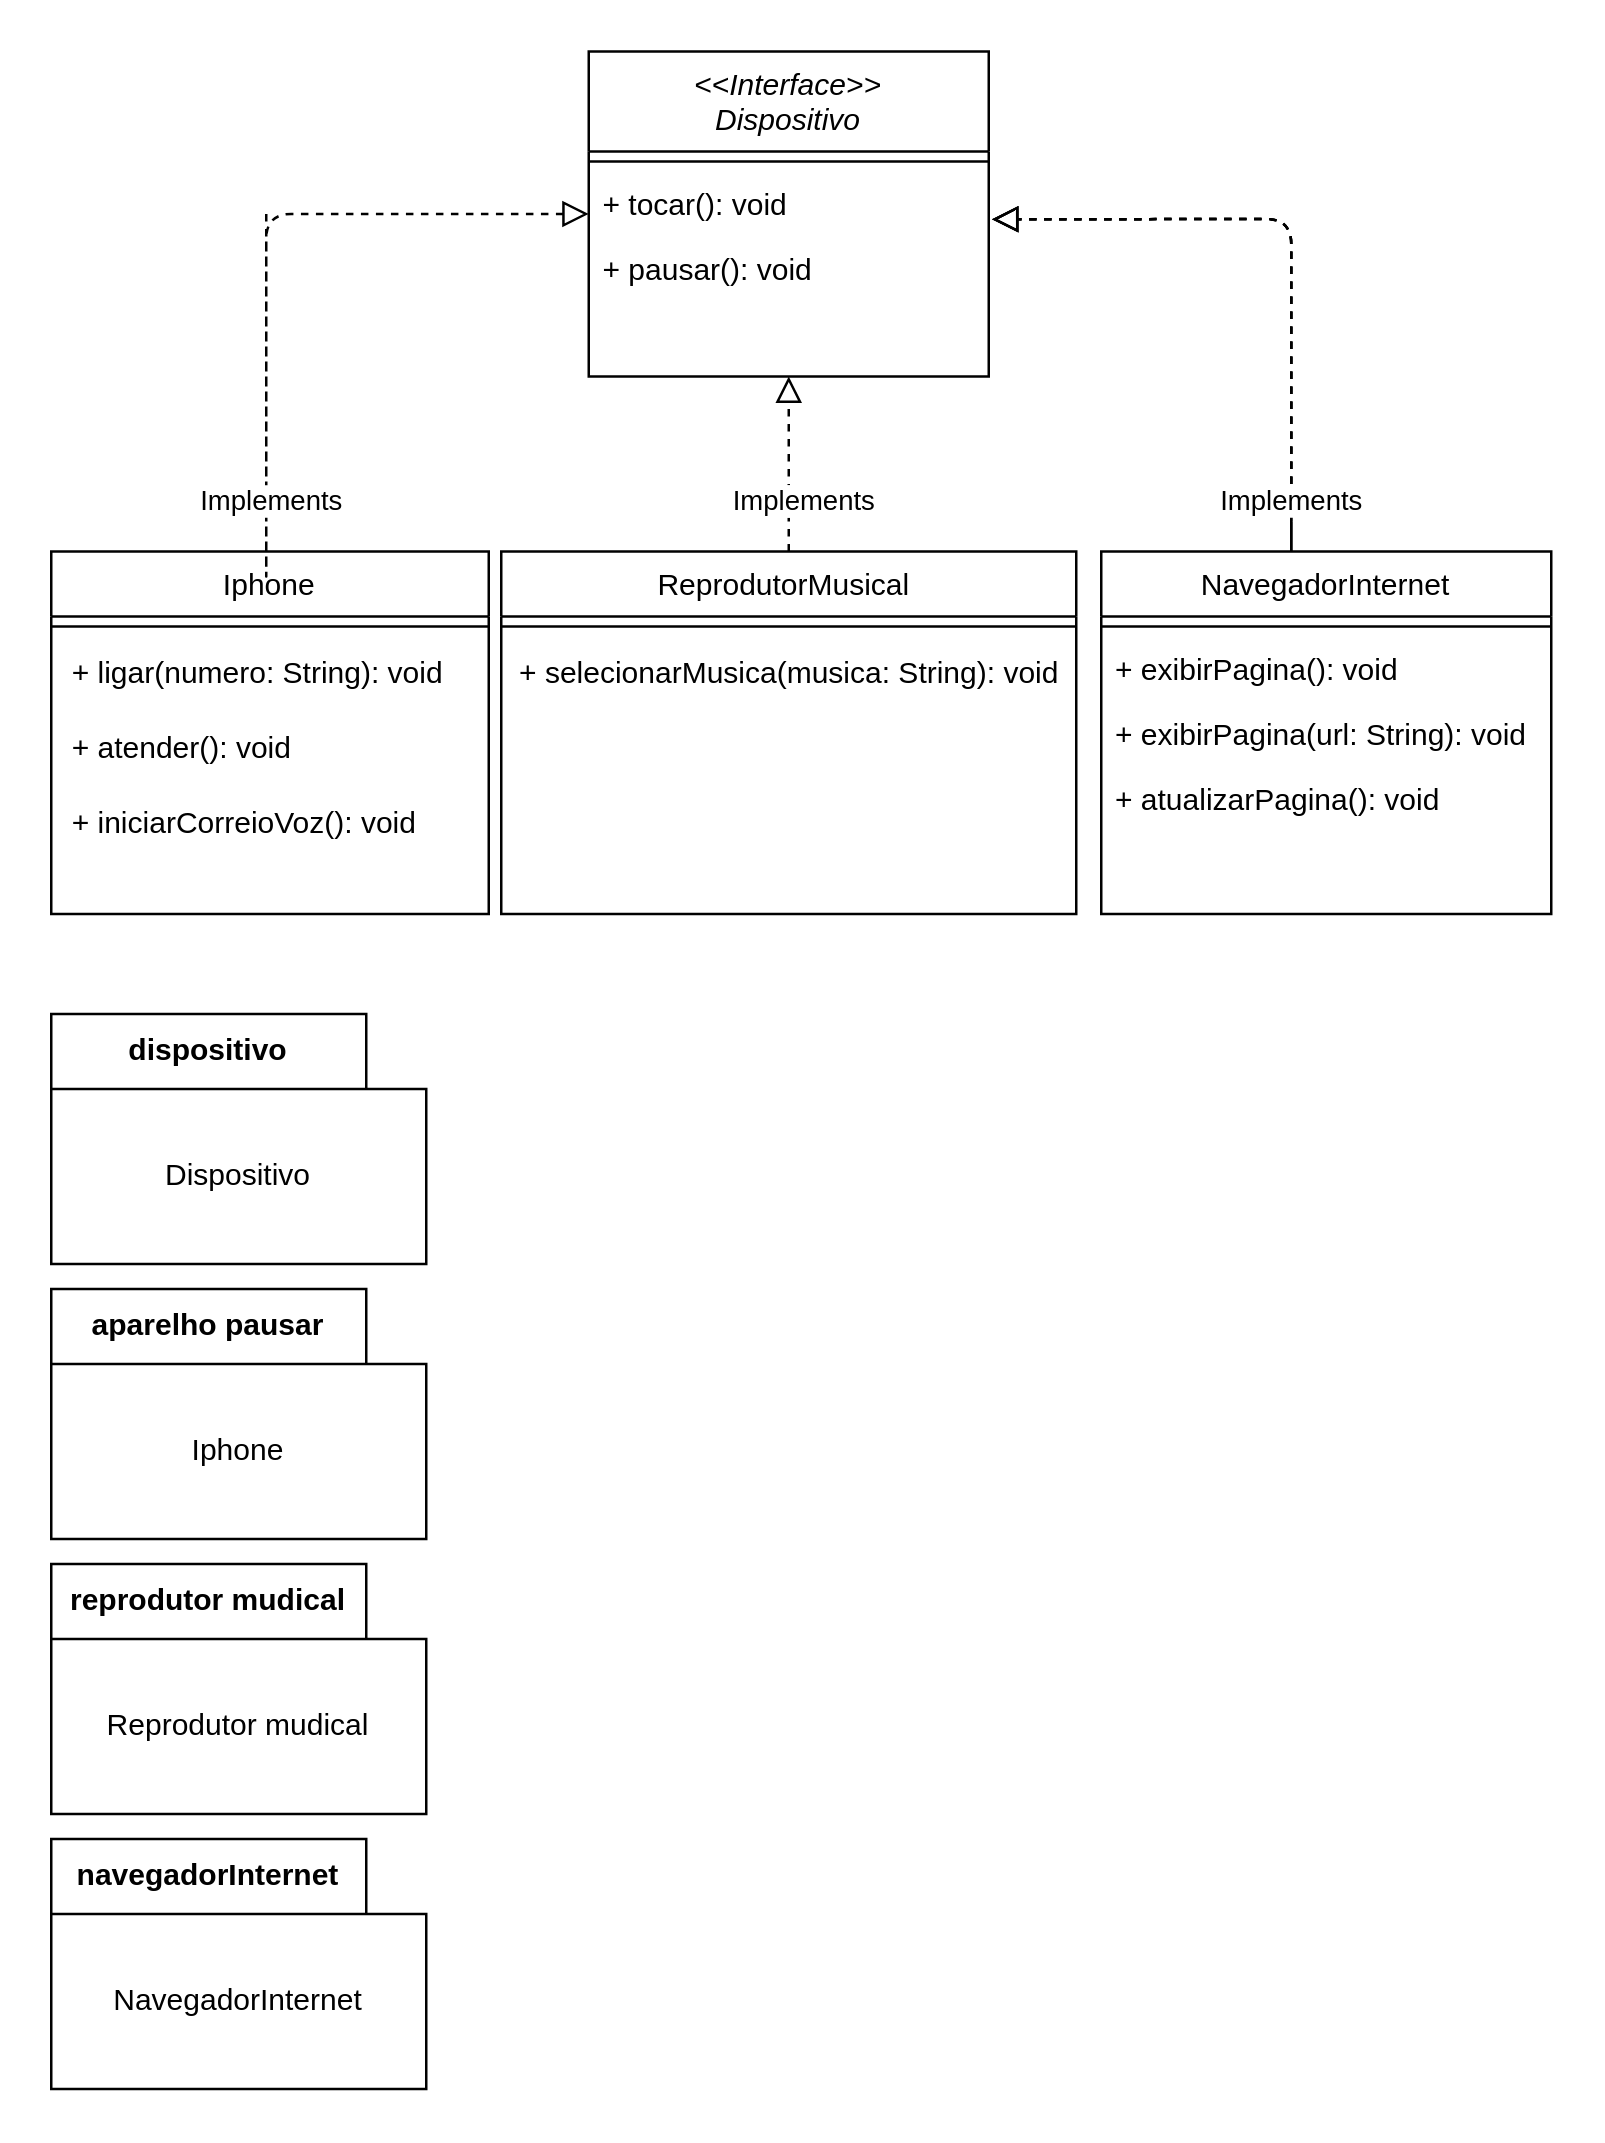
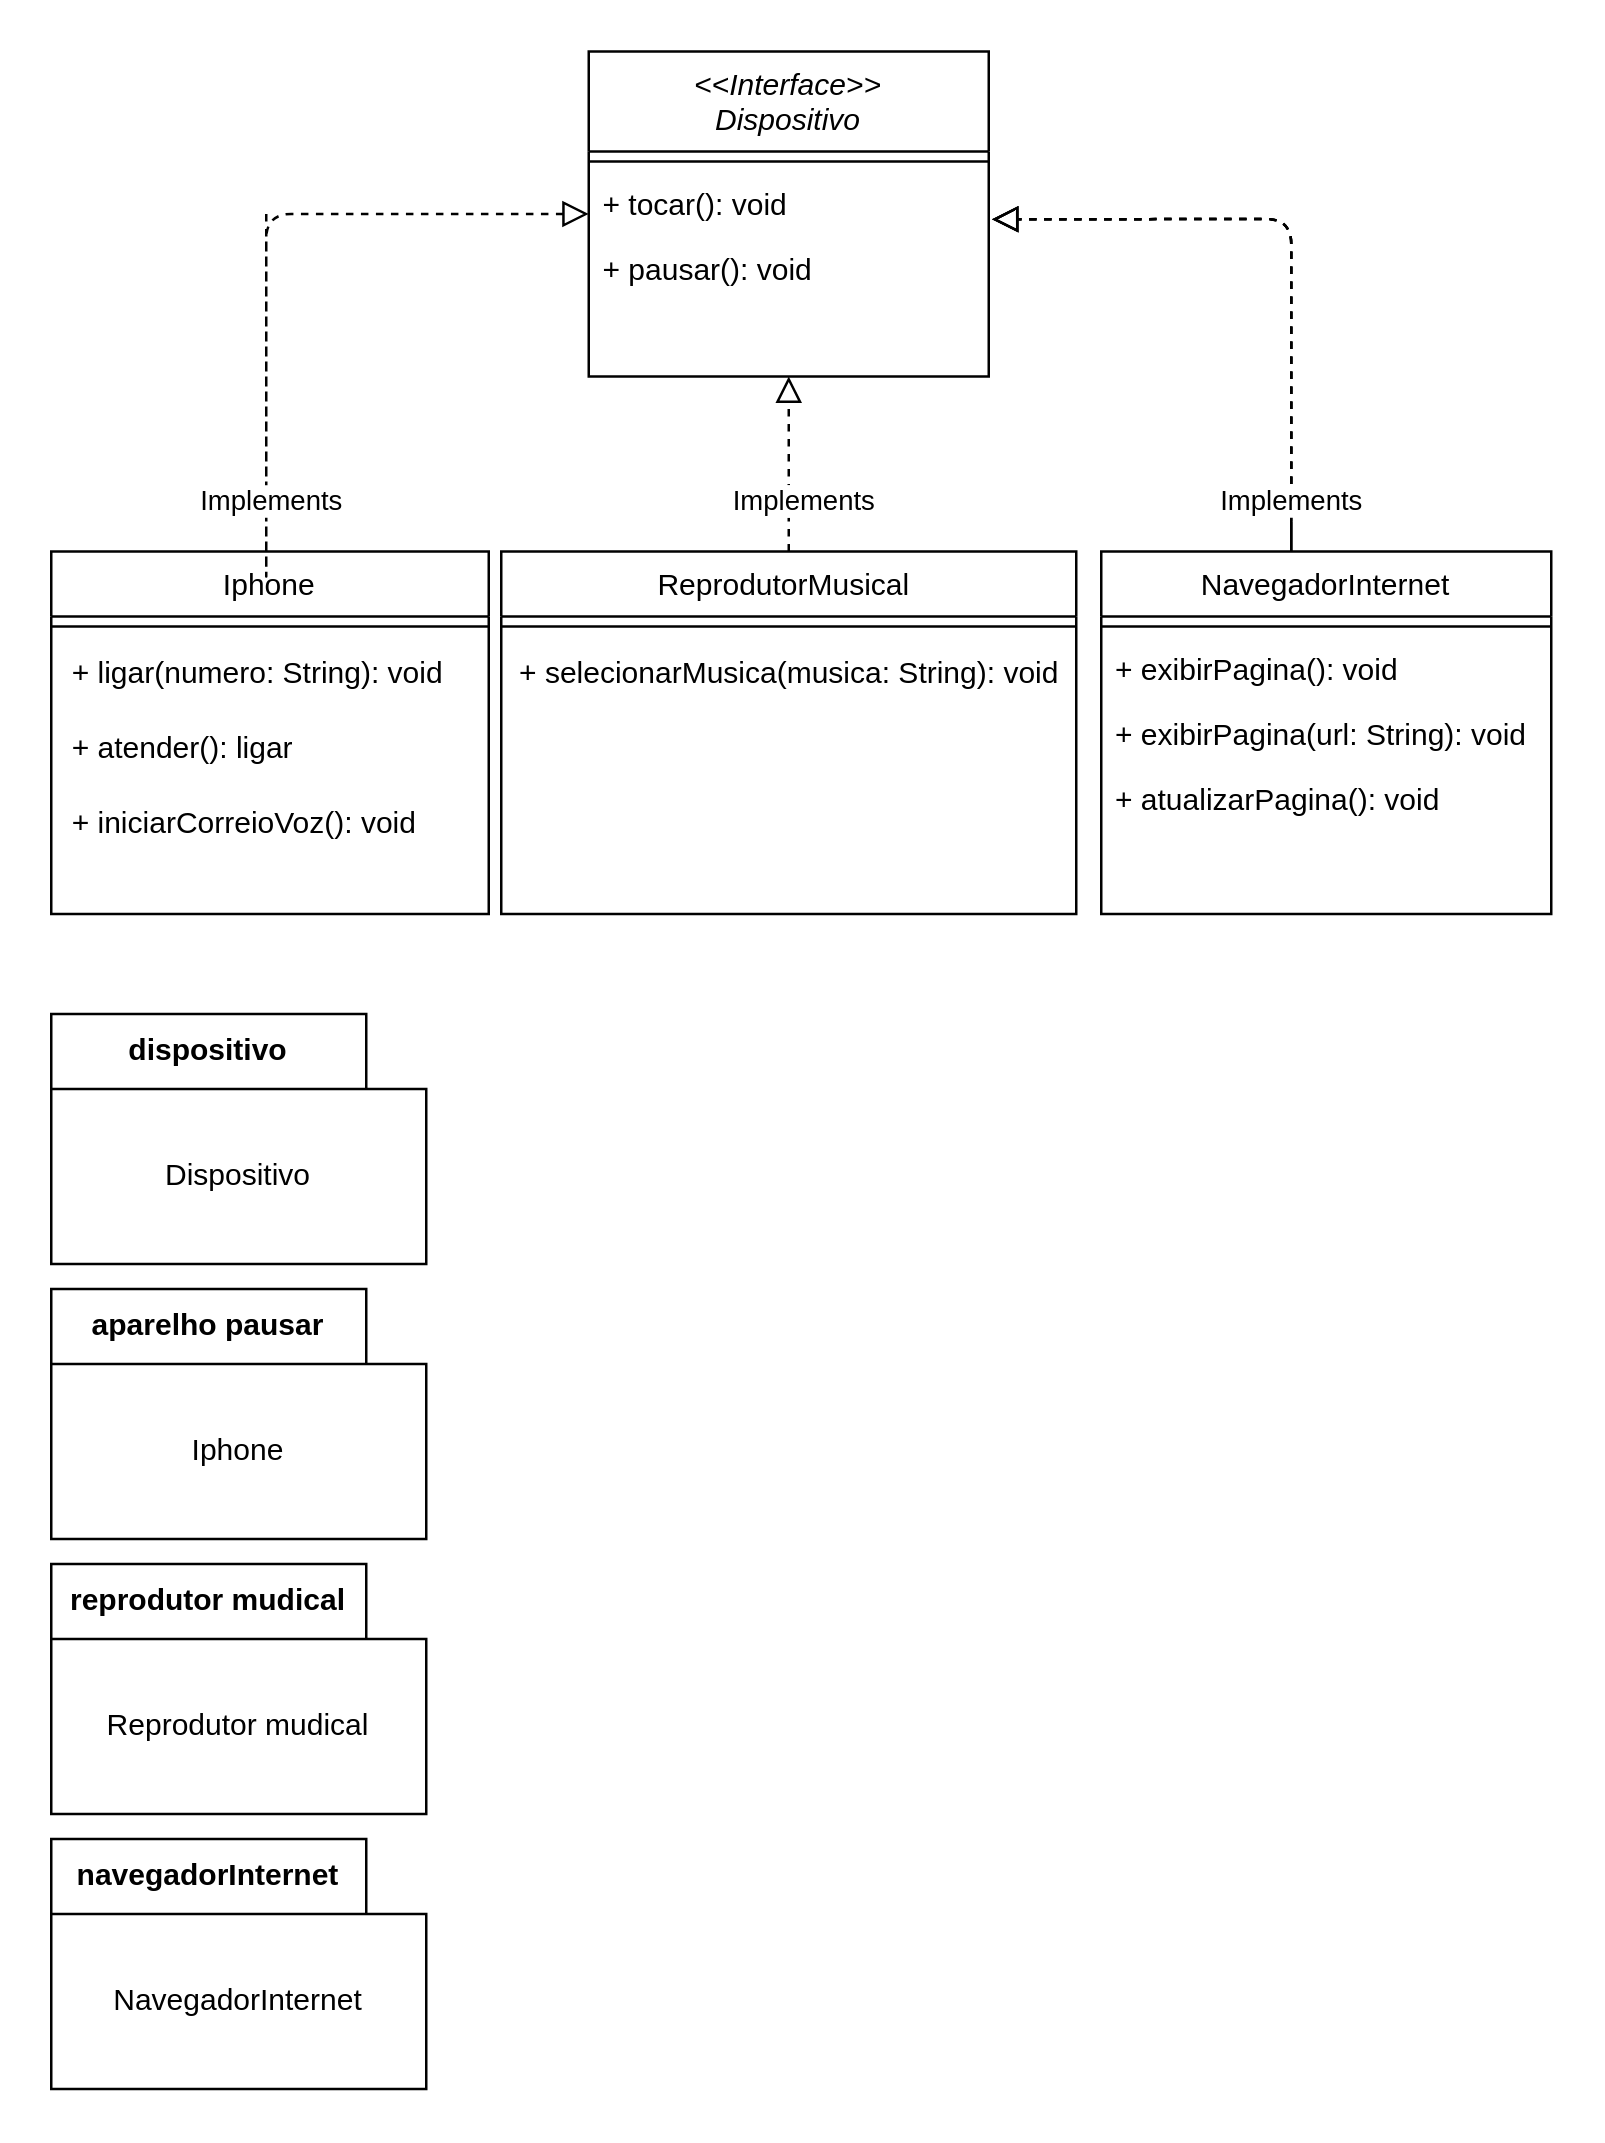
(183, 749) -> (188, 749)
